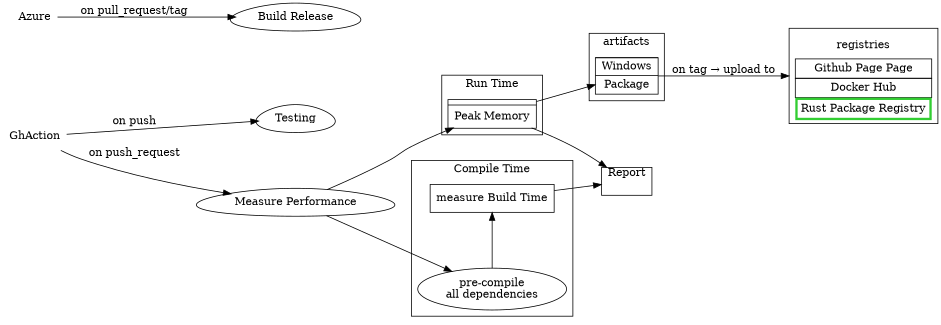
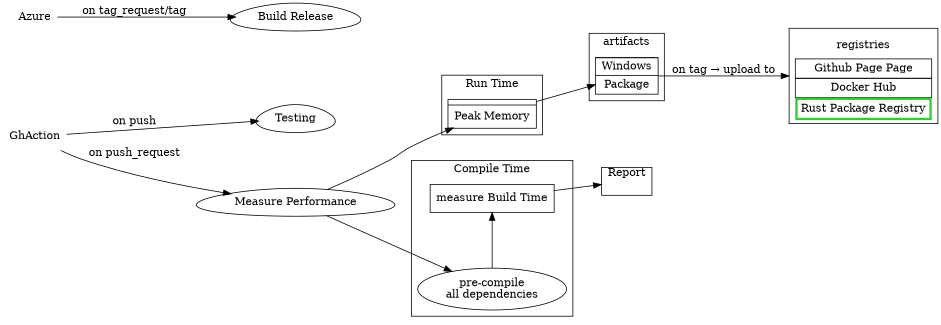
(134, 11) -> (134, 11)
(567, 143) -> none
